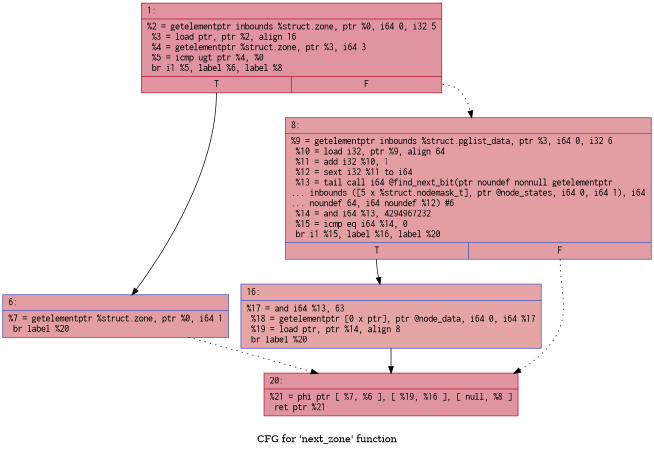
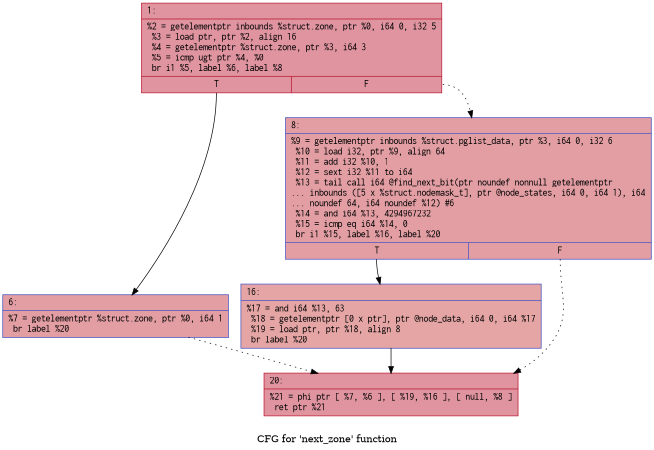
(323, 329) -> (323, 329)
